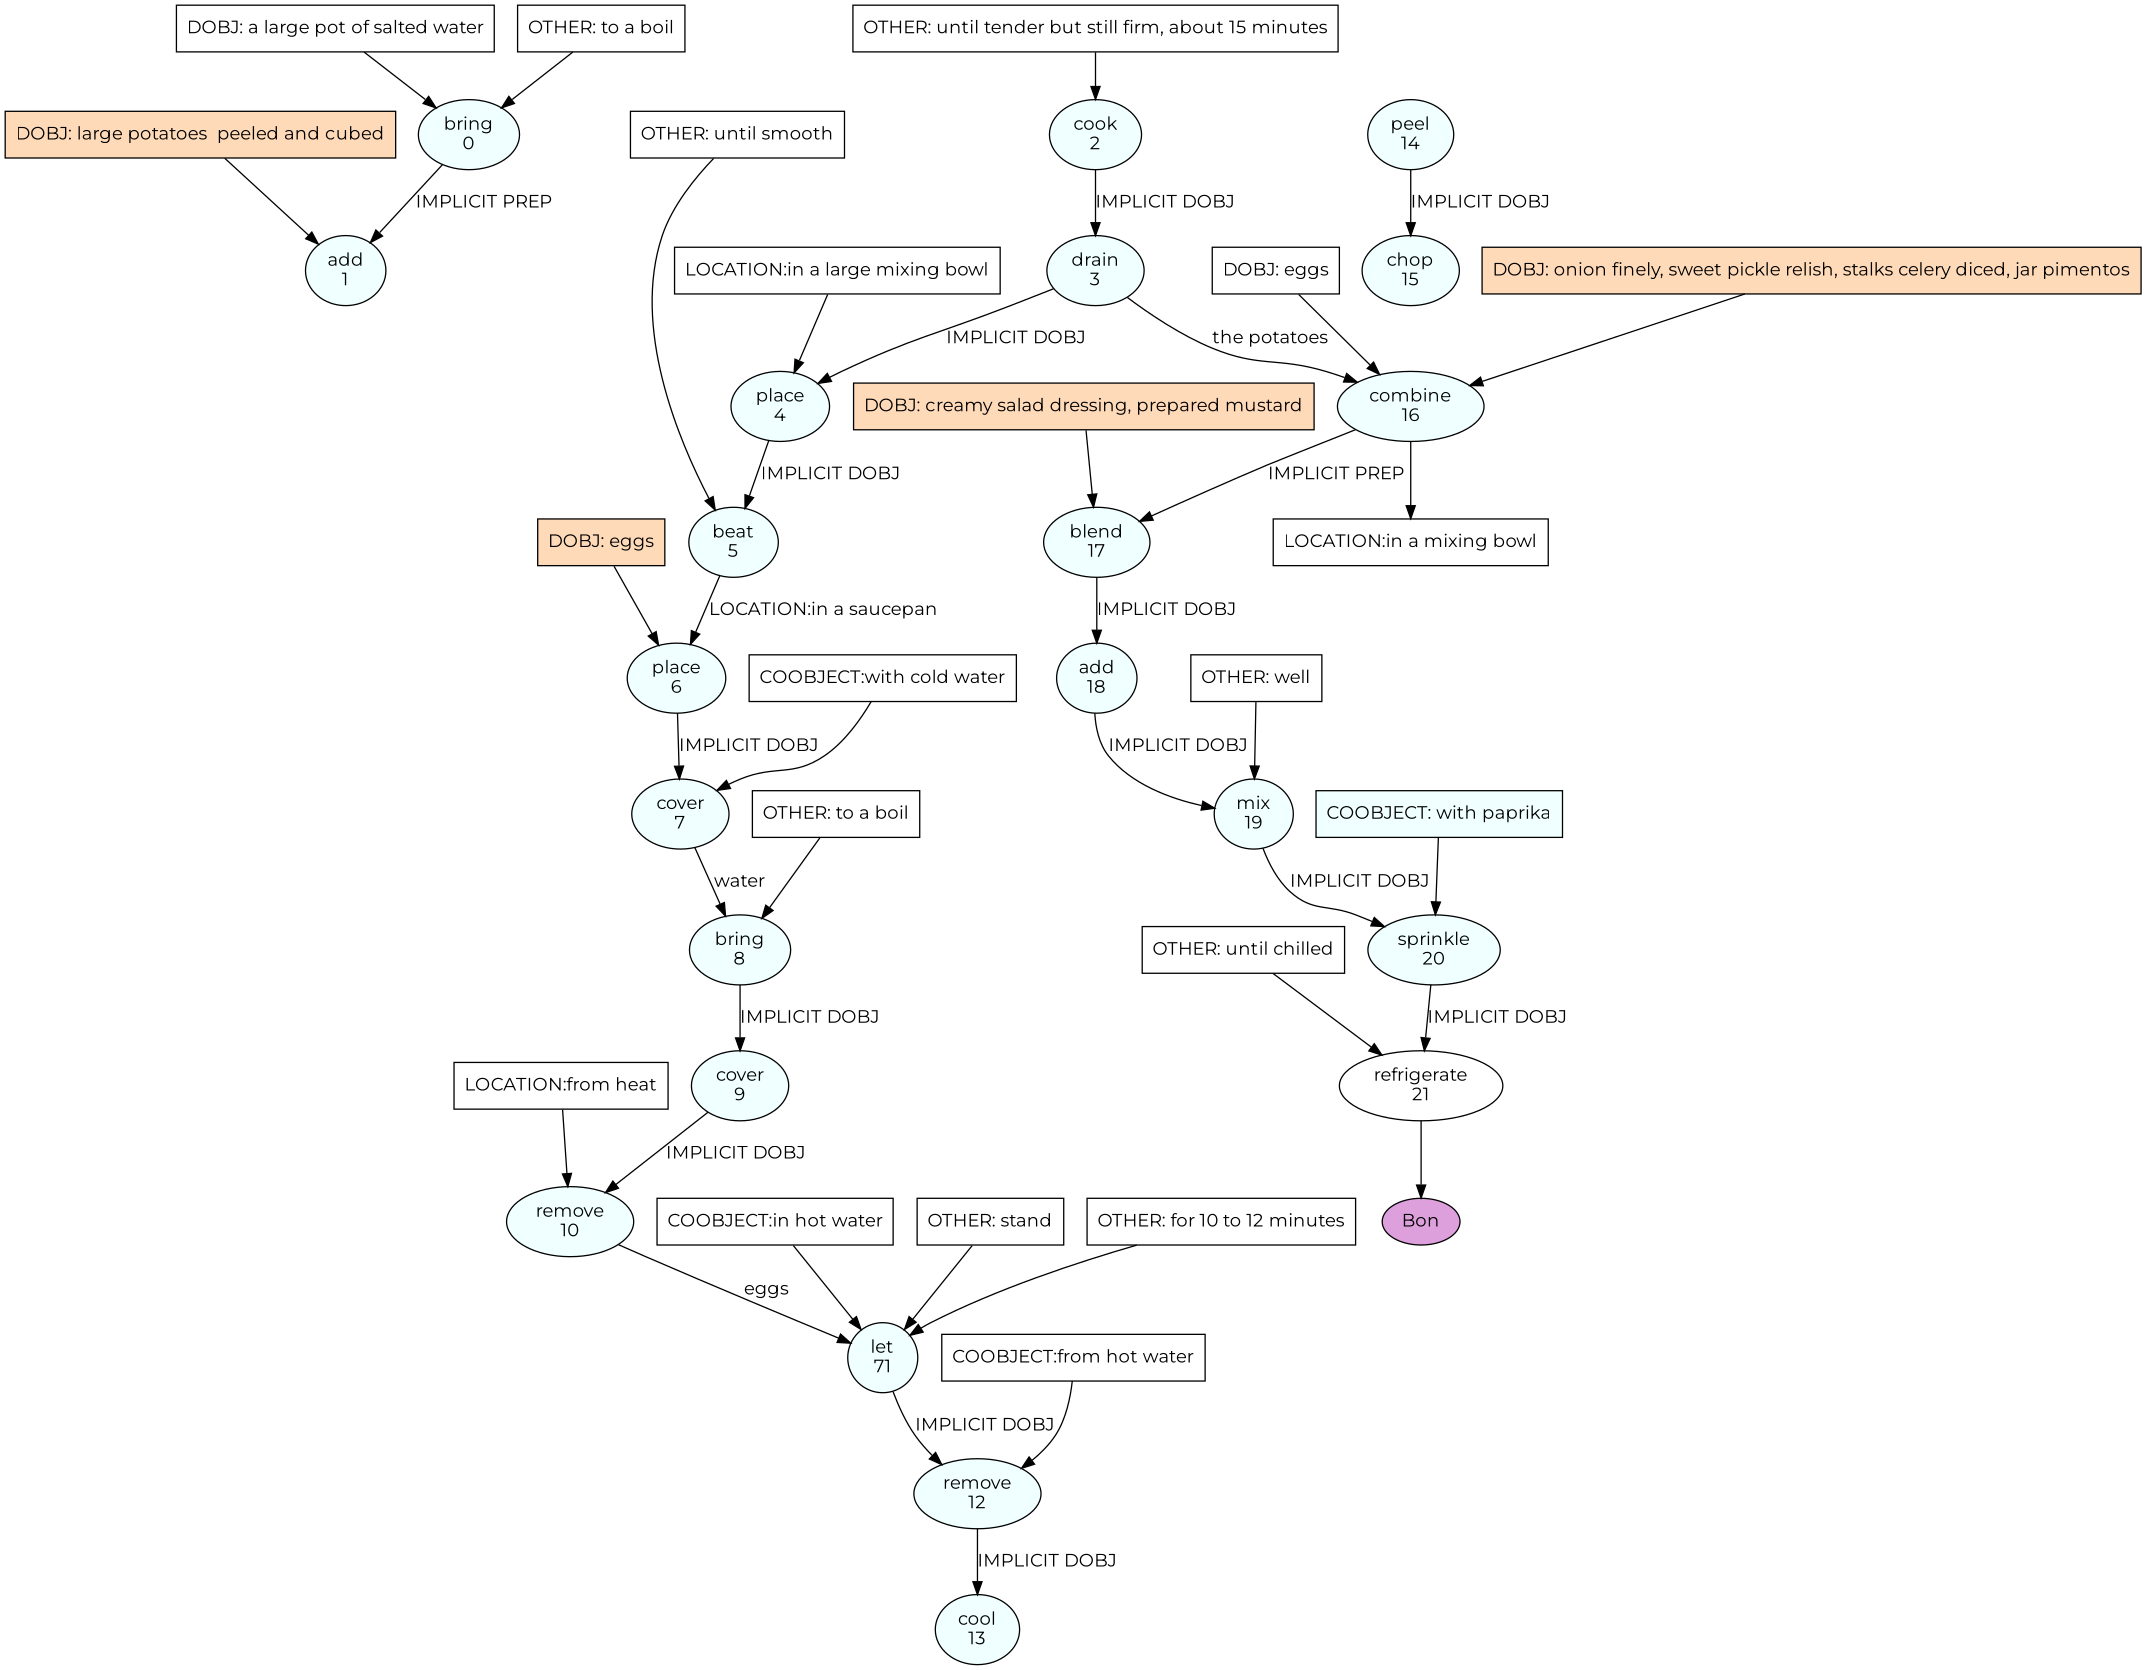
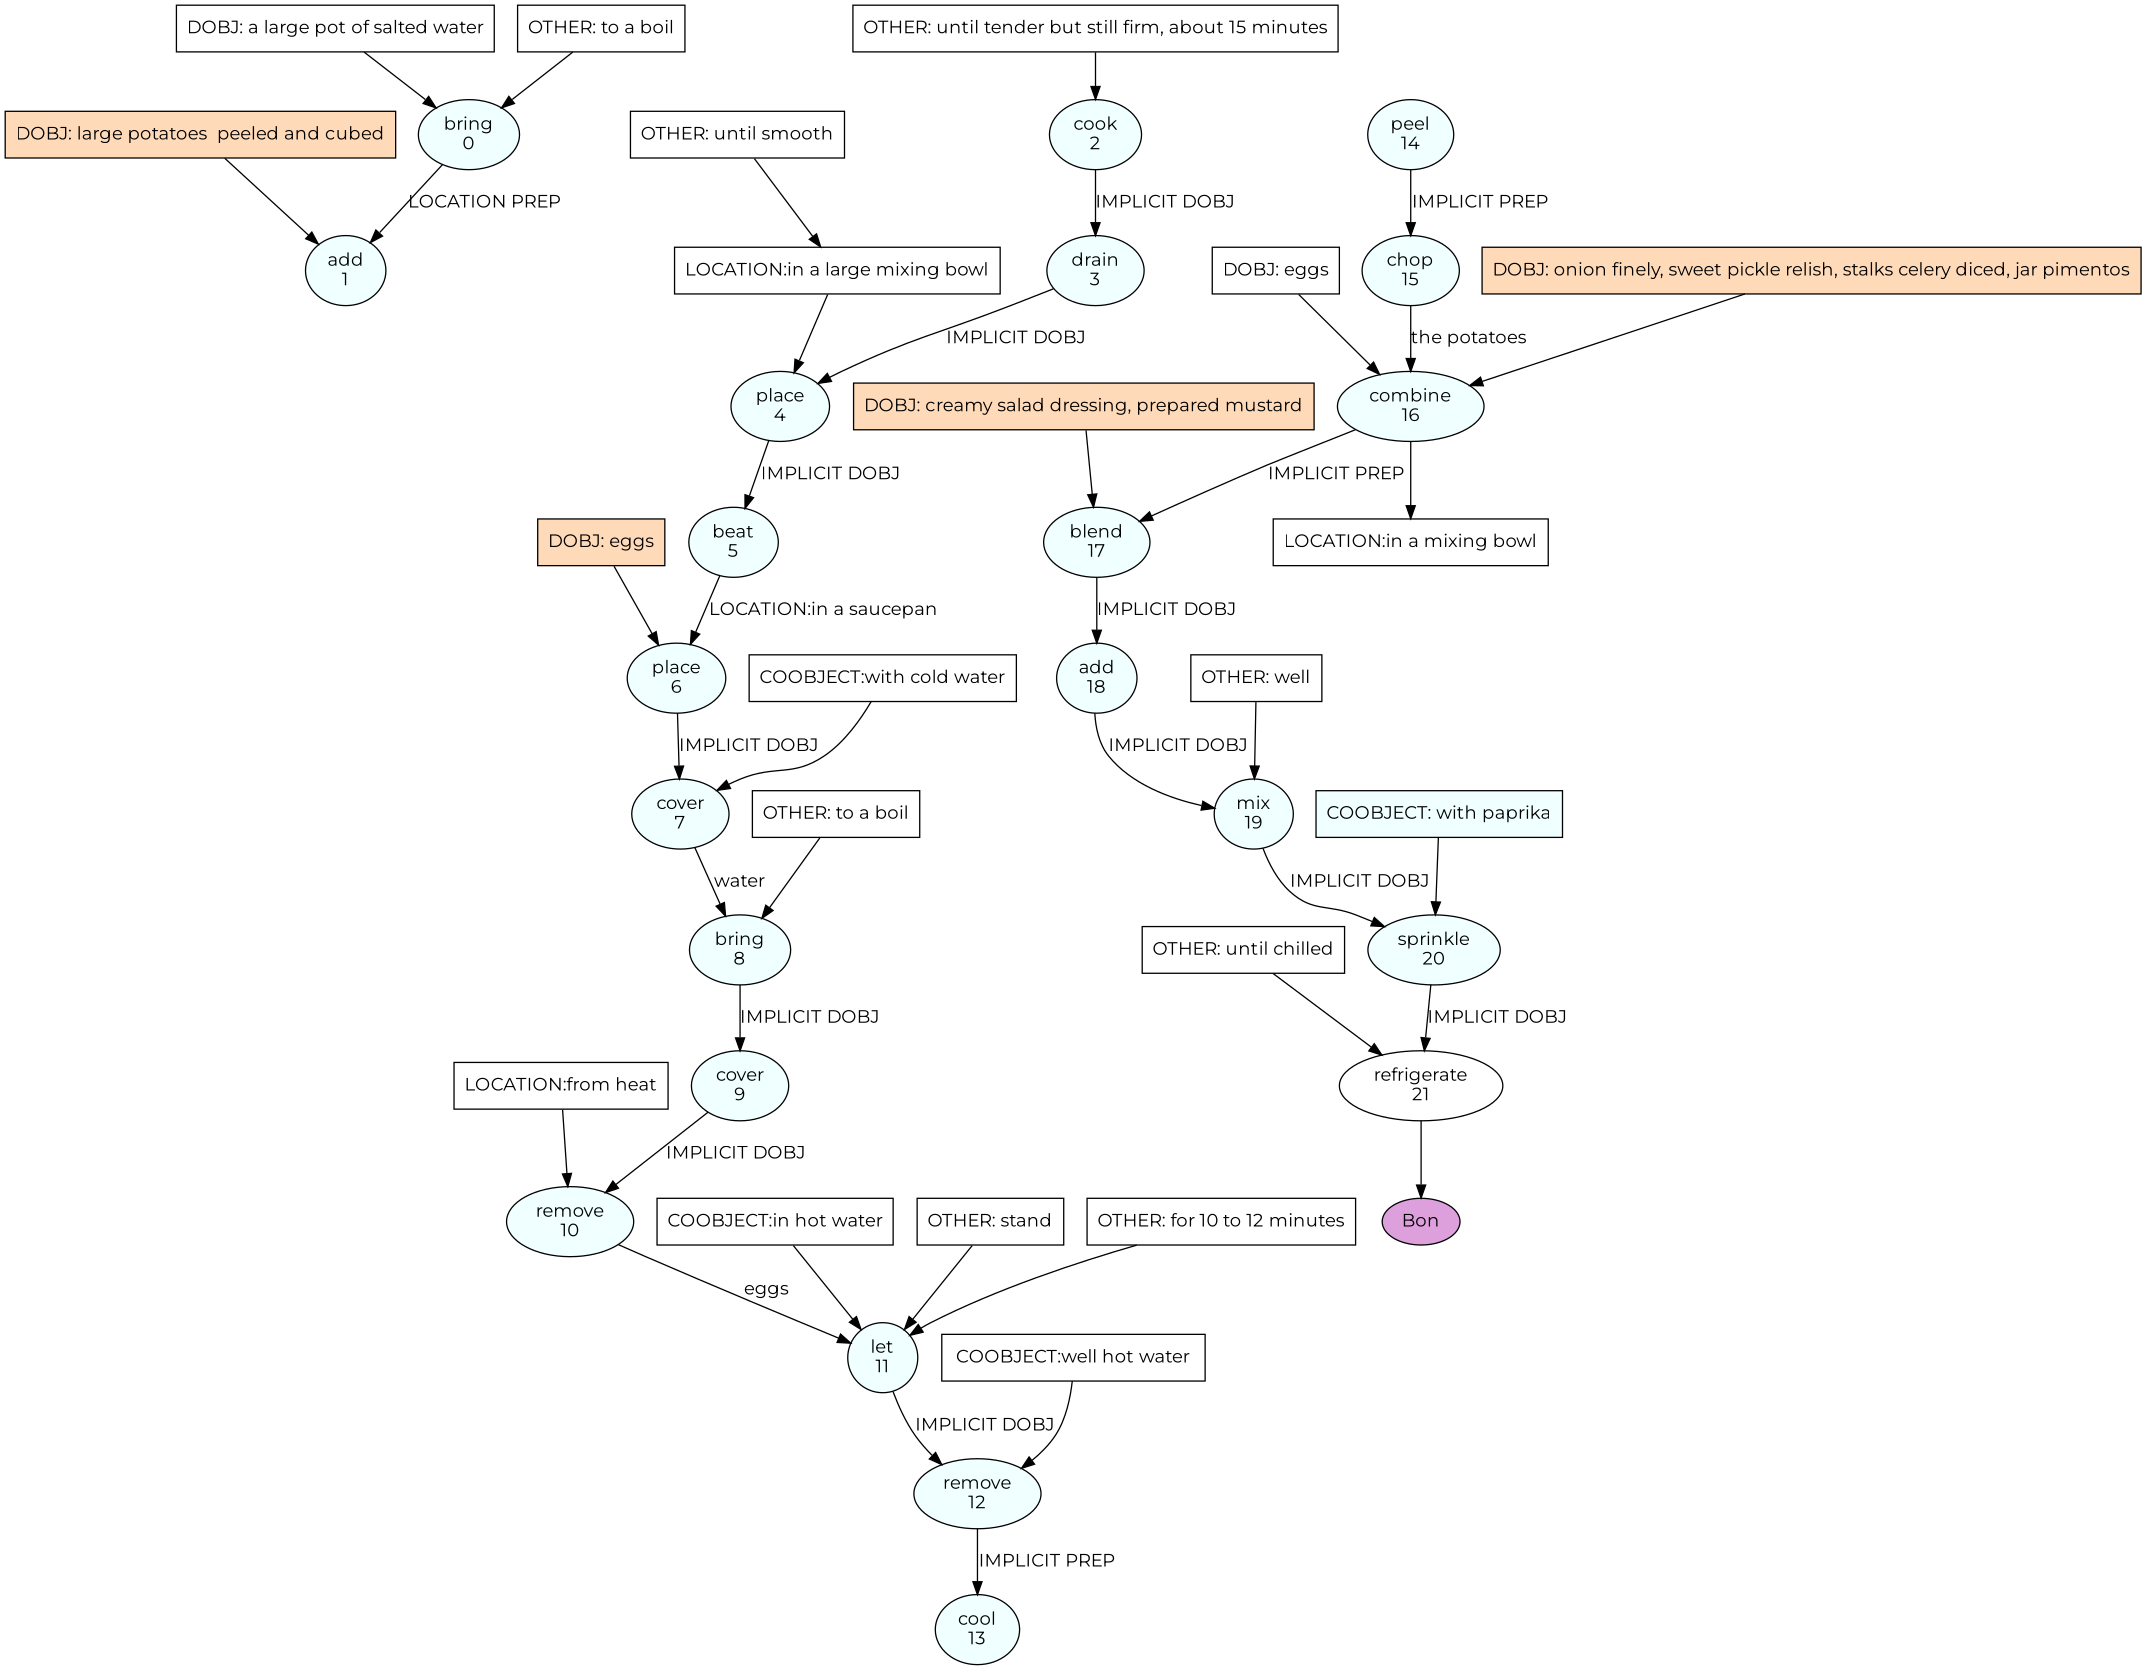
(485, 203) -> (485, 203)
(1481, 203) -> (1481, 203)
(654, 325) -> (784, 198)
(1230, 354) -> (1411, 332)
(883, 1358) -> (883, 1358)
(1073, 1358) -> (1073, 1358)
(1048, 1562) -> (1048, 1562)
